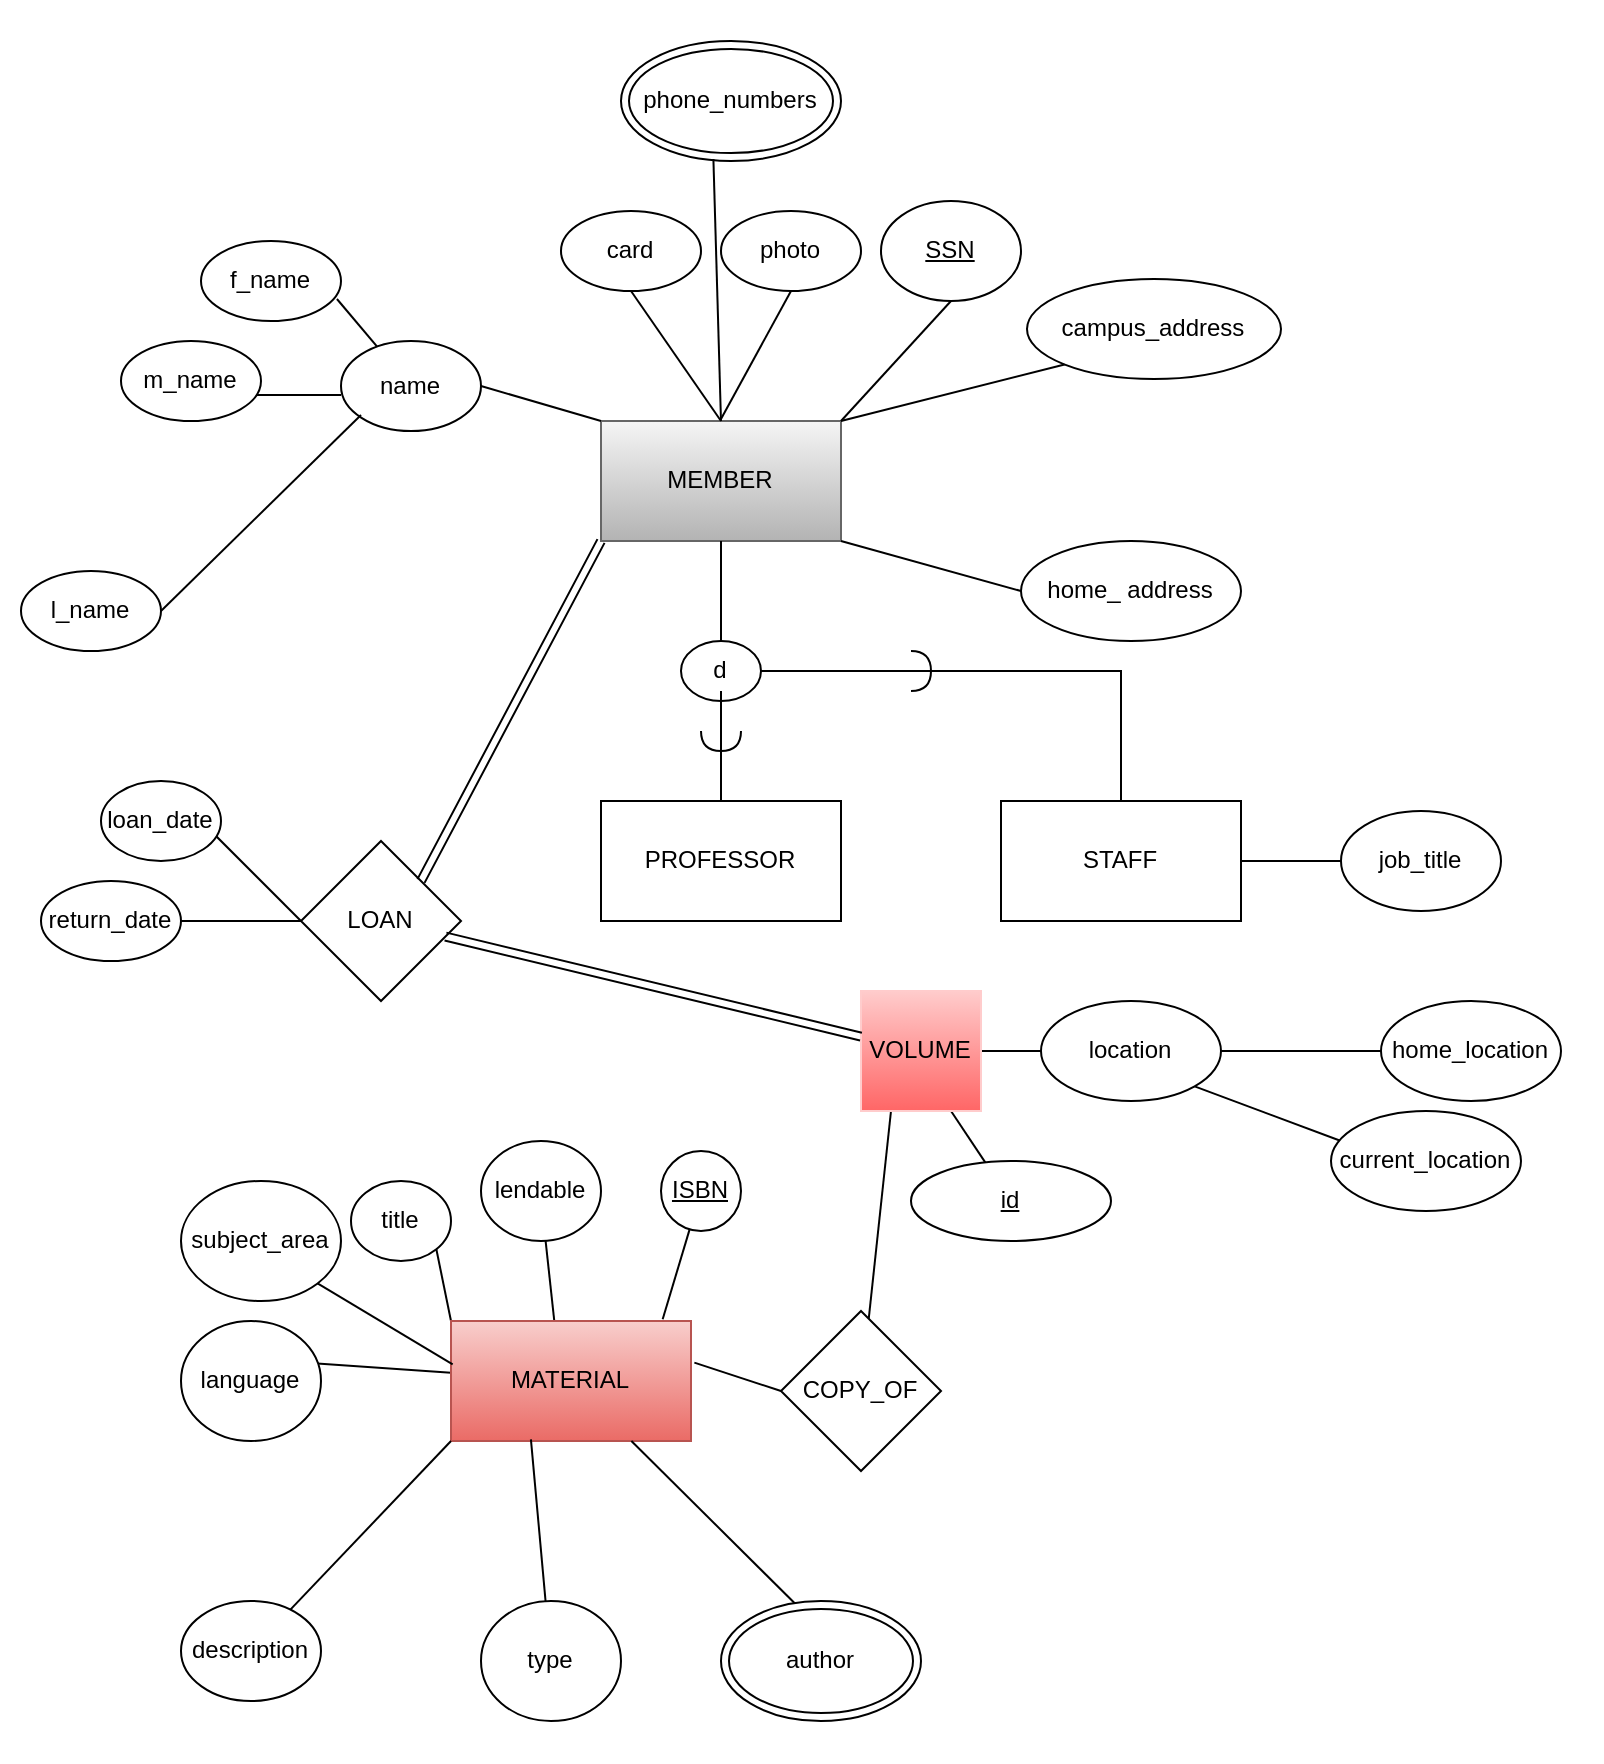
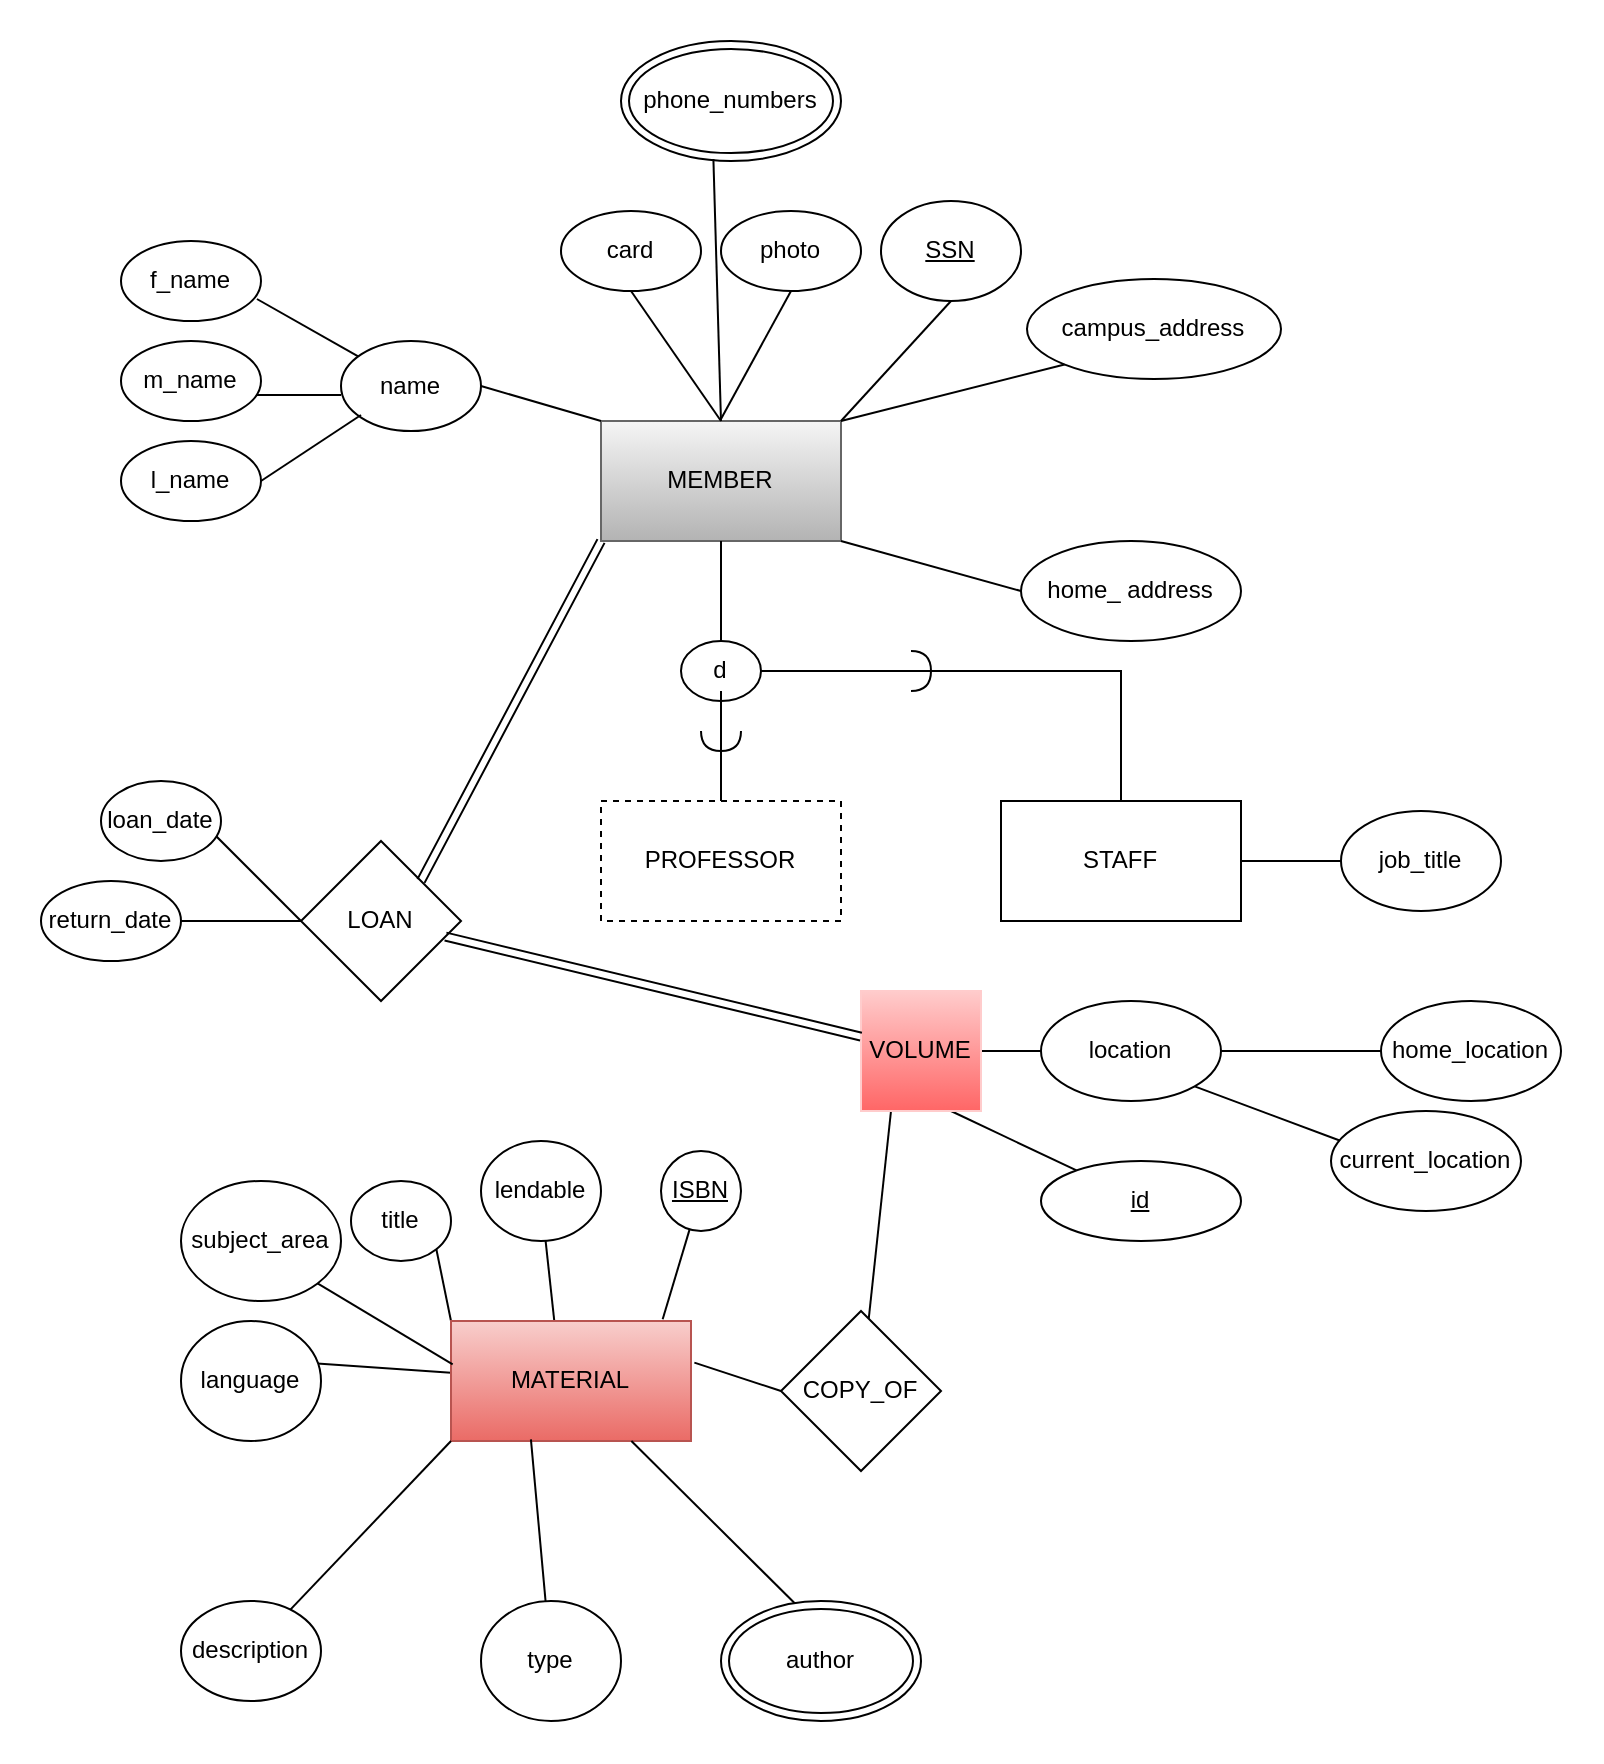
(271, 281) -> (191, 281)
(91, 611) -> (191, 481)
(721, 861) -> (721, 861)
(1011, 1201) -> (1141, 1201)
